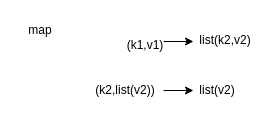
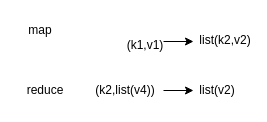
none -> (46, 91)
(126, 91) -> (126, 91)
